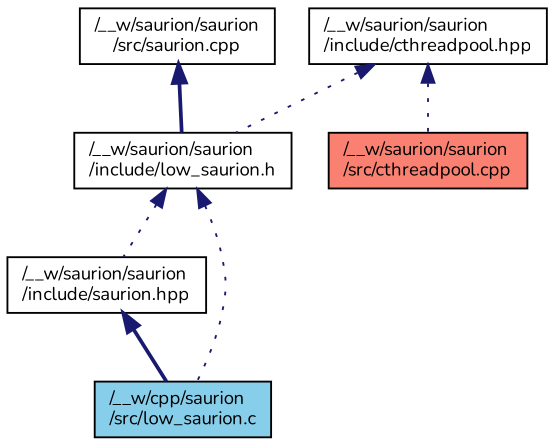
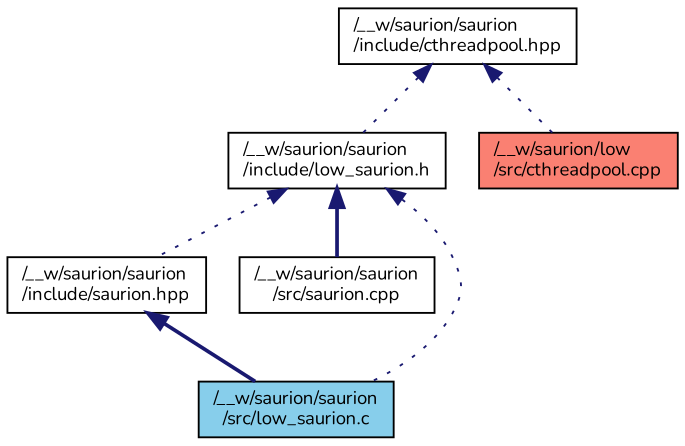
(181, 108) -> (337, 232)
(428, 161) -> (578, 161)
(183, 409) -> (296, 409)
